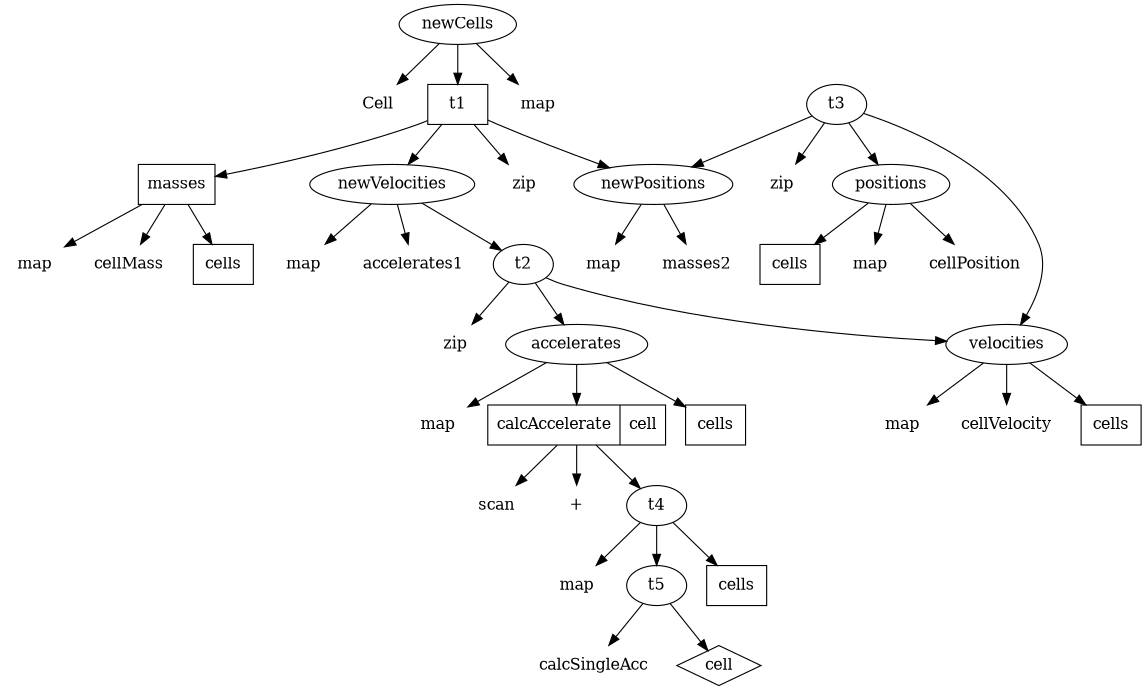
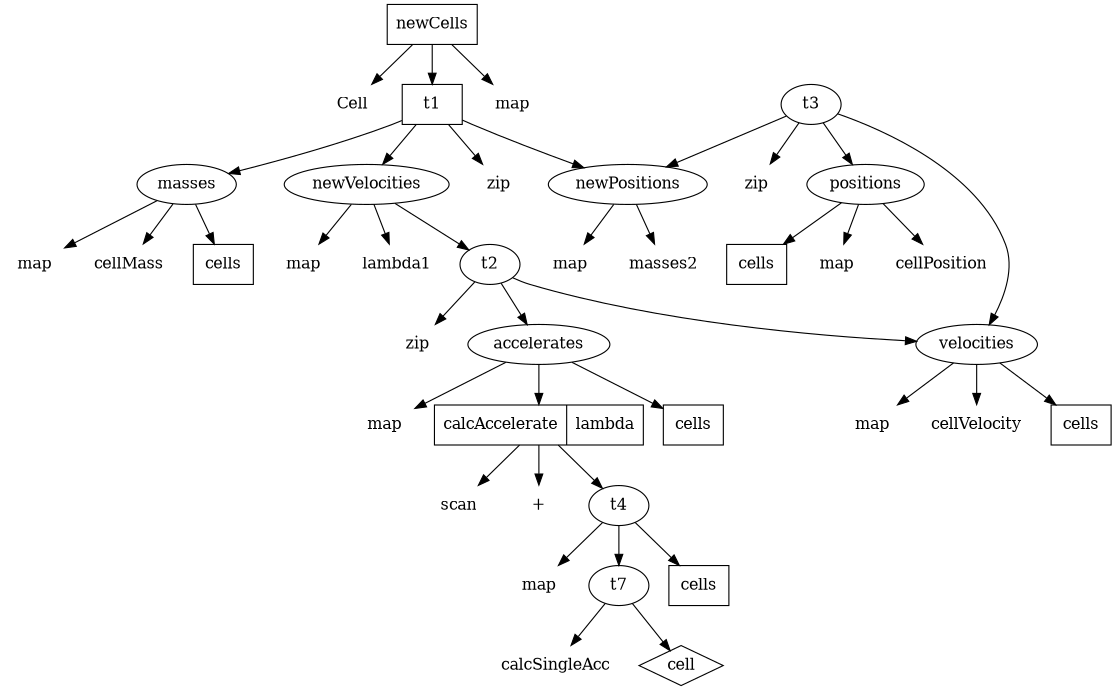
(458, 24) -> (432, 24)
(177, 184) -> (187, 184)
(413, 264) -> (397, 264)
(643, 424) -> (605, 424)
(657, 586) -> (619, 586)
